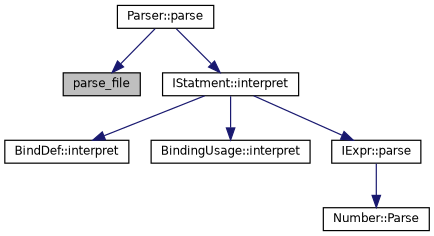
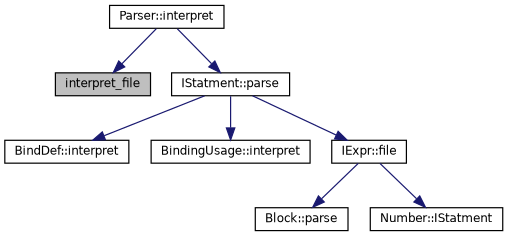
(166, 17) -> (167, 17)
(102, 84) -> (103, 84)
(231, 84) -> (231, 84)
(376, 152) -> (369, 152)
none -> (302, 219)
(376, 219) -> (437, 219)
